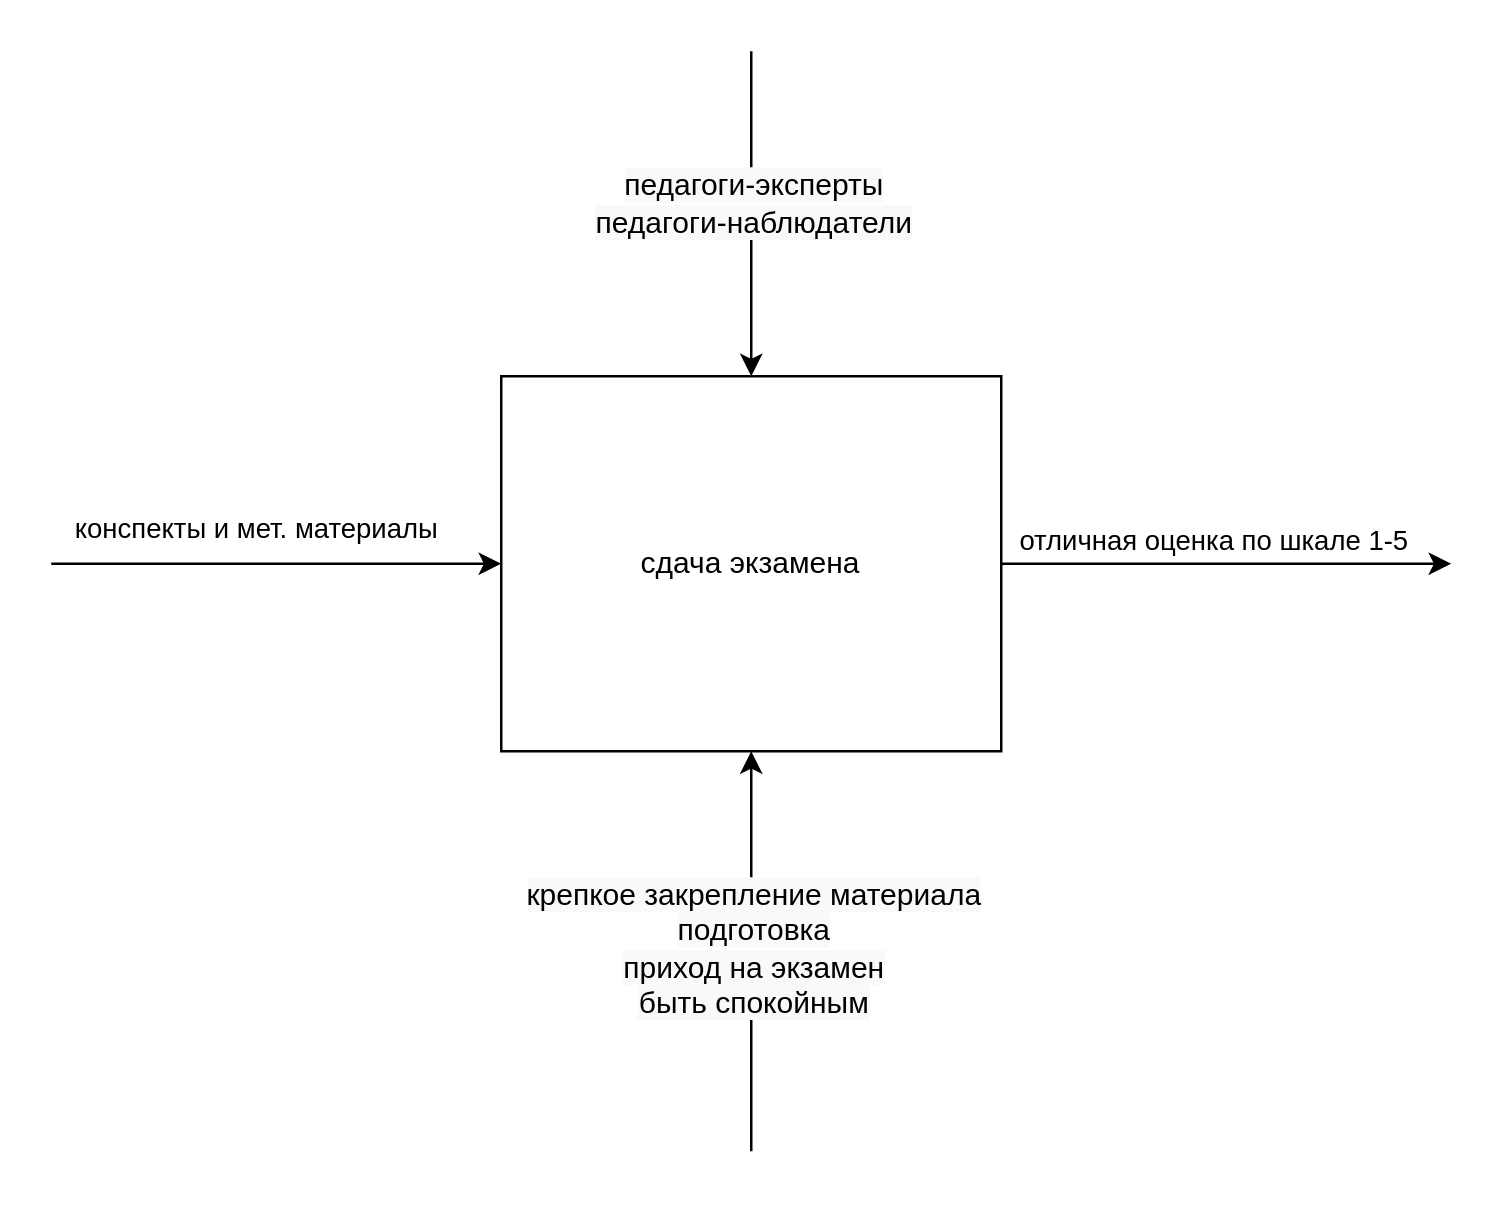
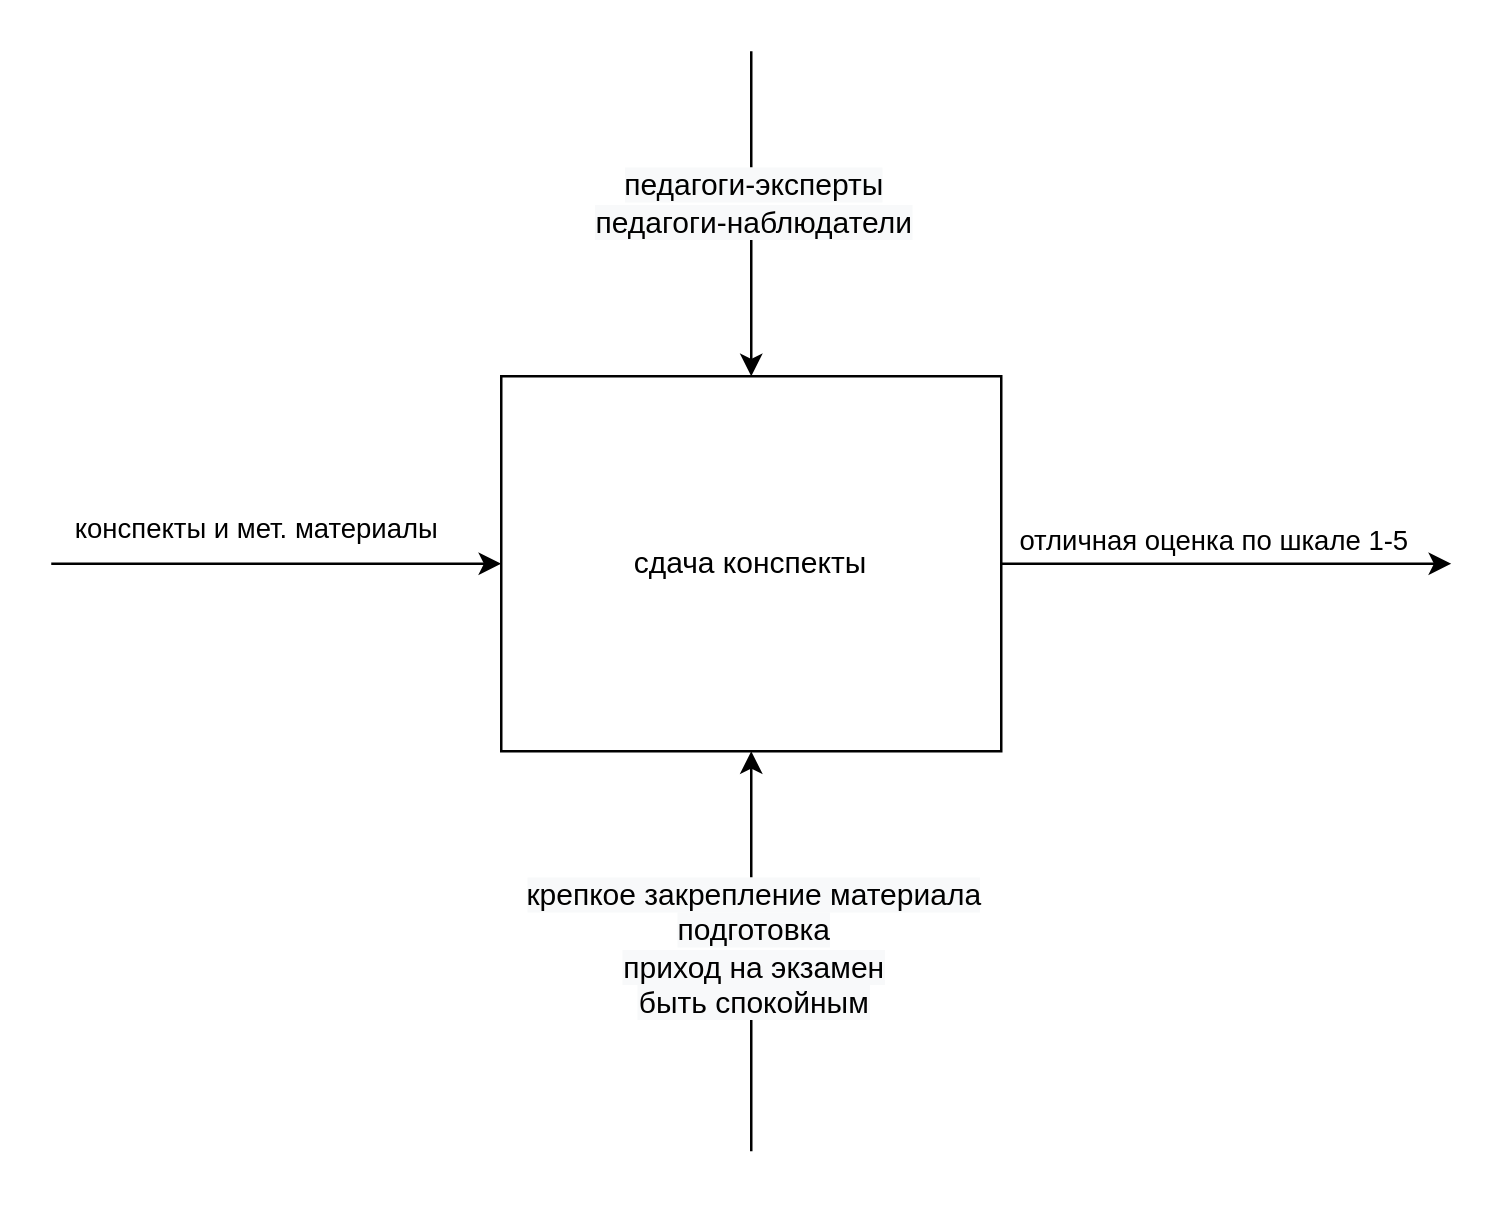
(751, 564) -> (751, 564)
